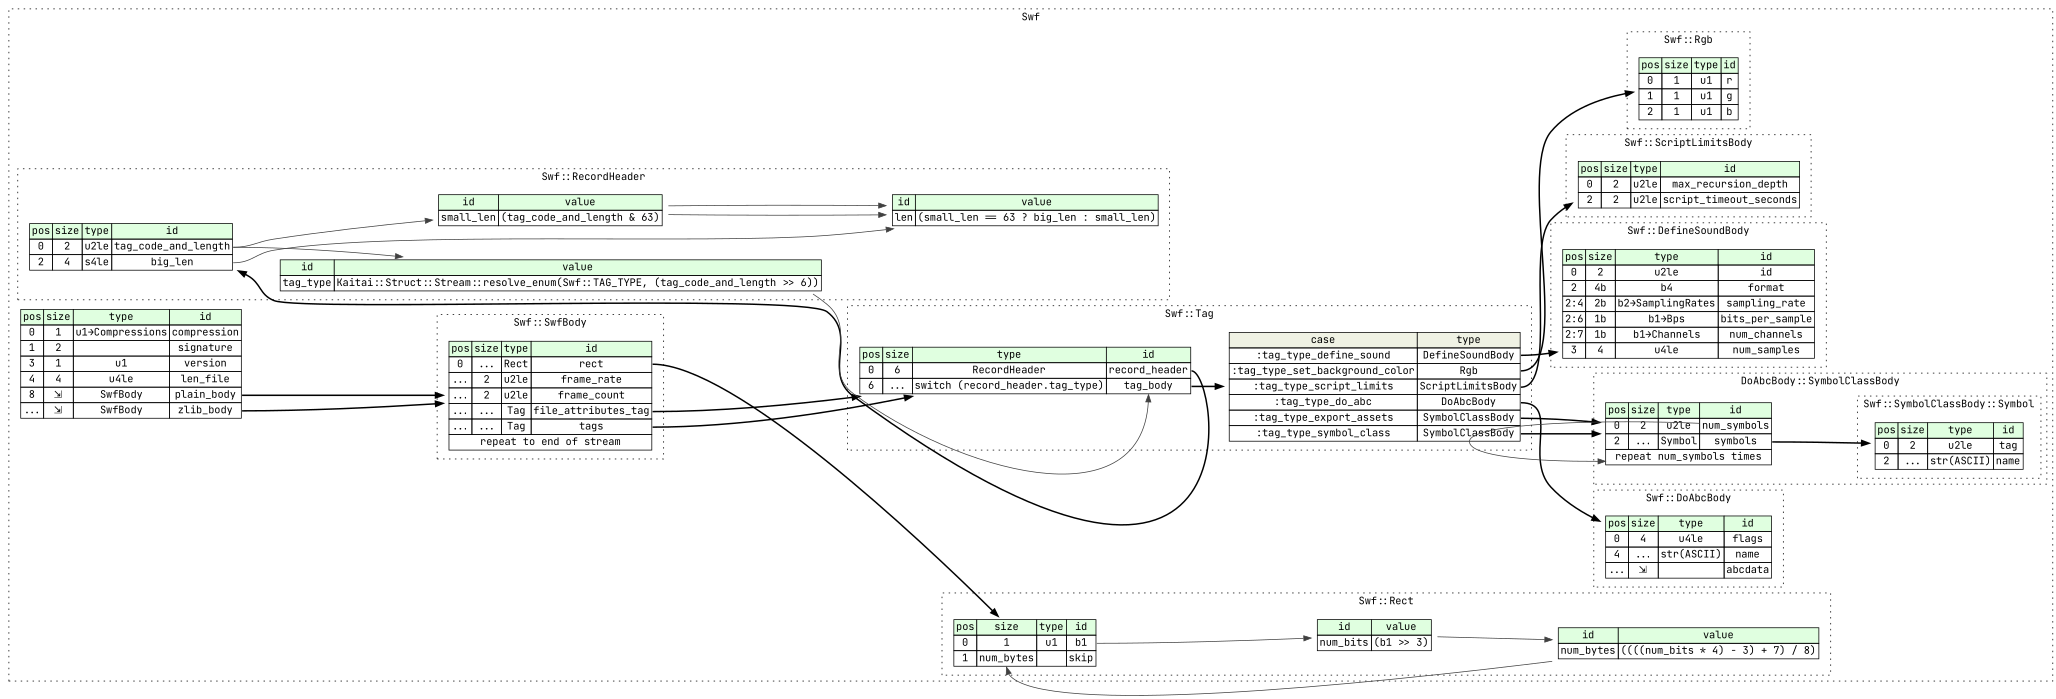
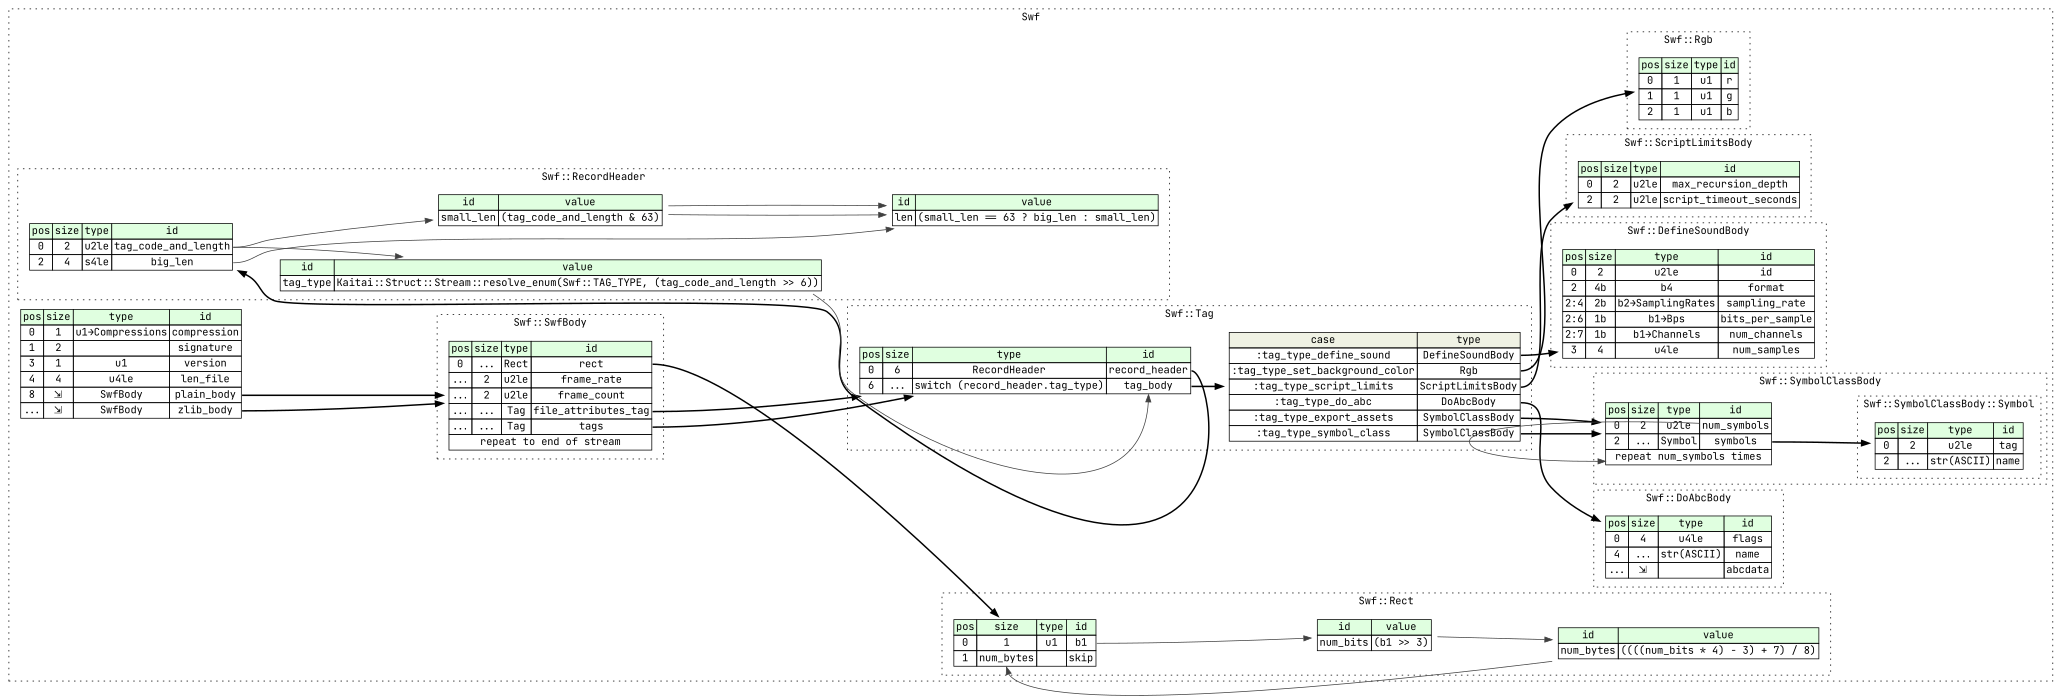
(1820, 382) -> (1820, 382)
